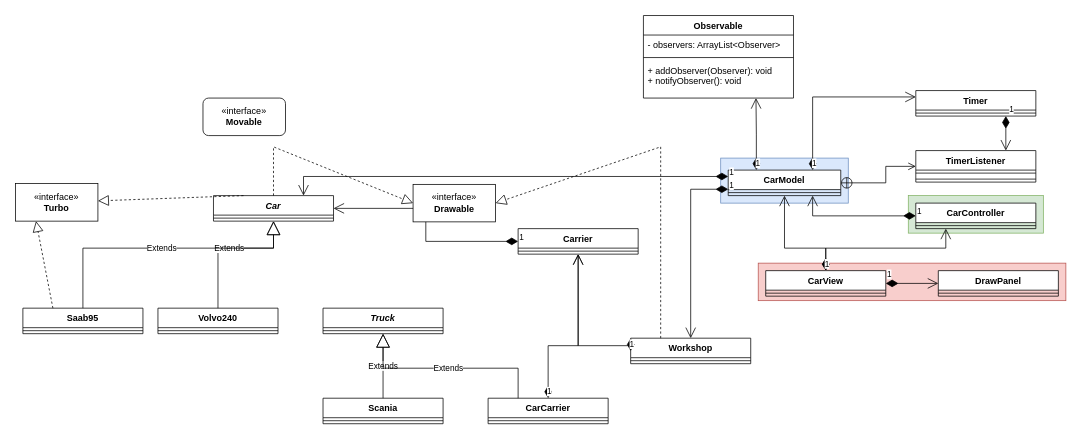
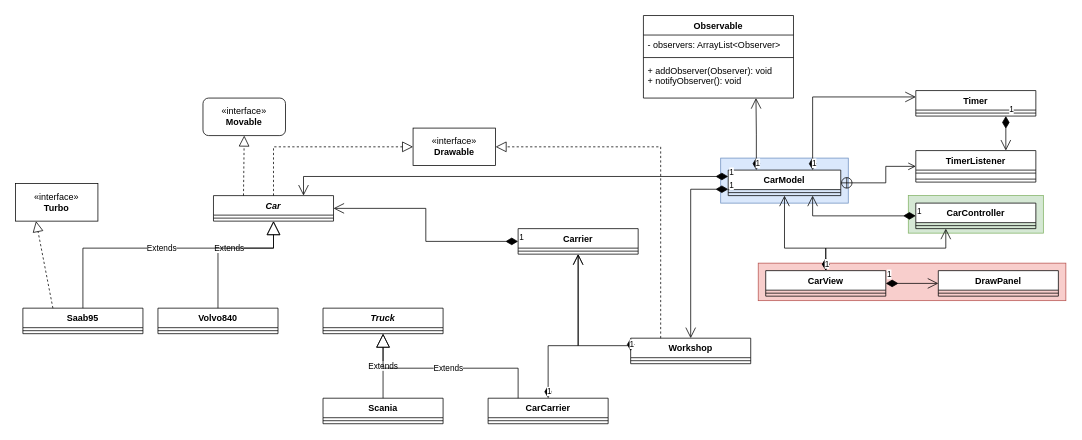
(170, 198) -> (244, 171)
(454, 203) -> (454, 147)
(218, 319) -> (218, 319)
